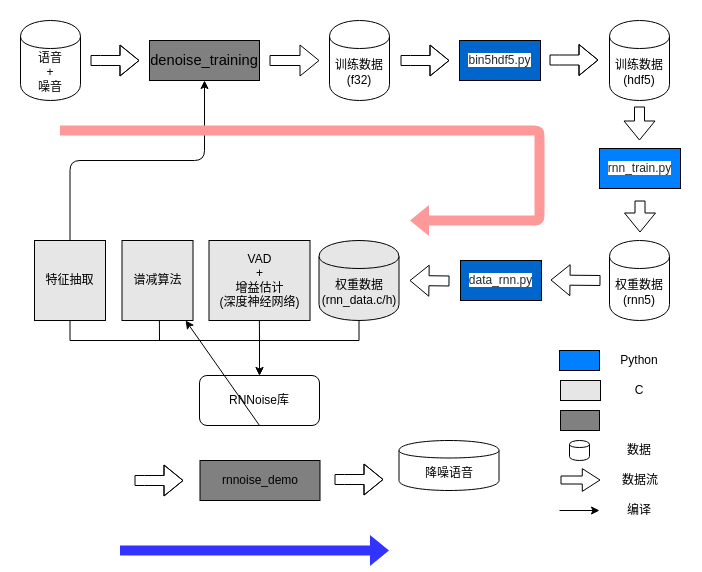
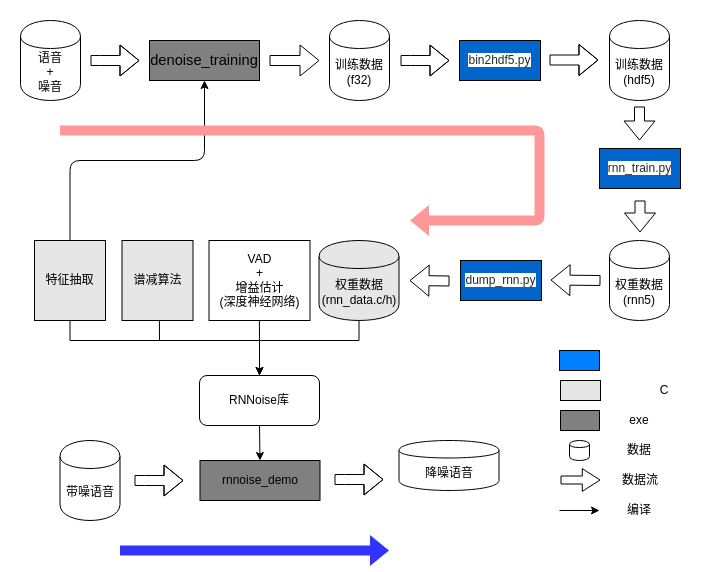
(500, 61) -> (500, 61)
(640, 169) -> (640, 169)
(260, 281) -> (260, 281)
(501, 281) -> (501, 281)
(197, 341) -> (197, 341)
(640, 361) -> none
(224, 376) -> (260, 440)
(640, 391) -> (665, 391)
none -> (640, 421)
none -> (90, 481)
